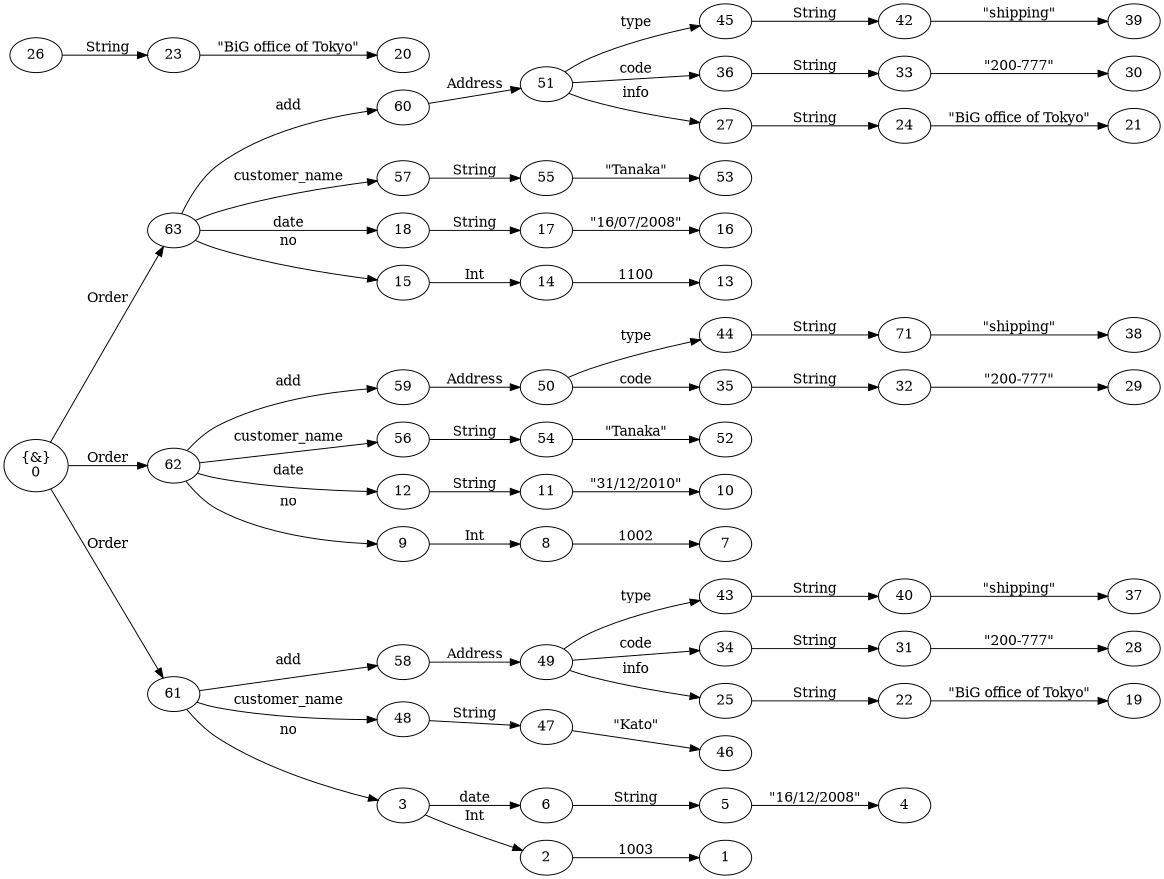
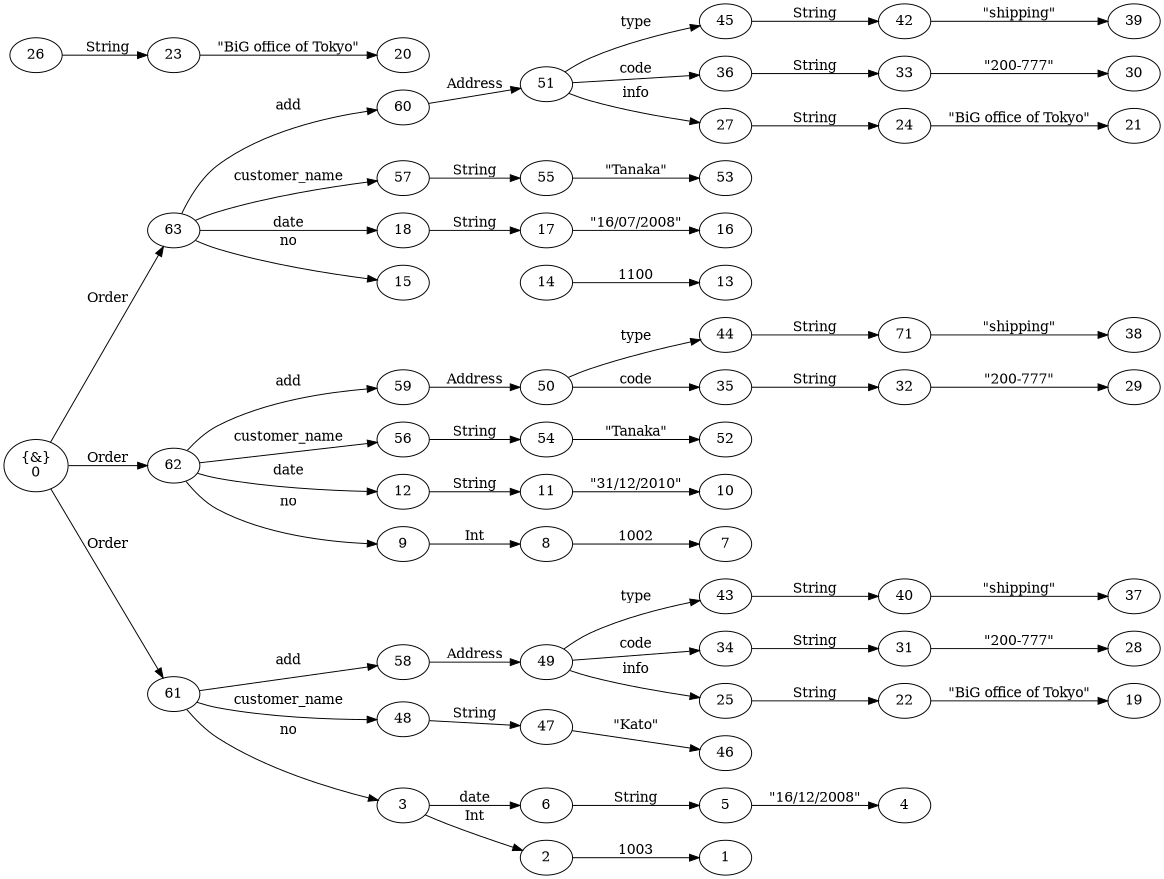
(470, 283) -> none
